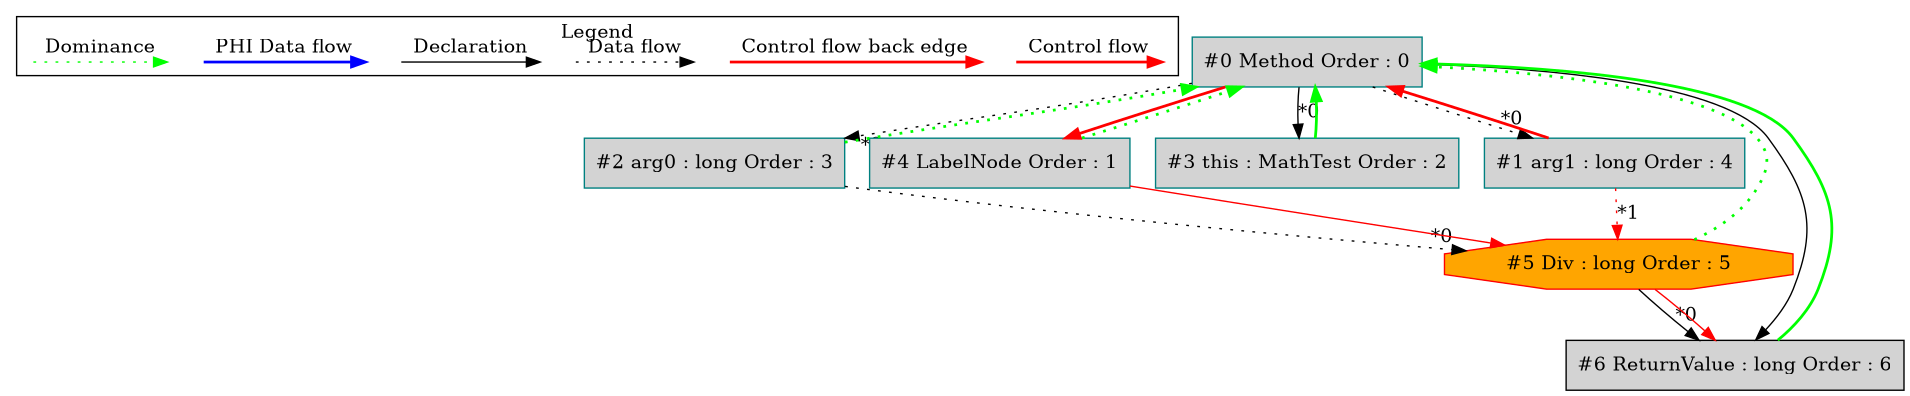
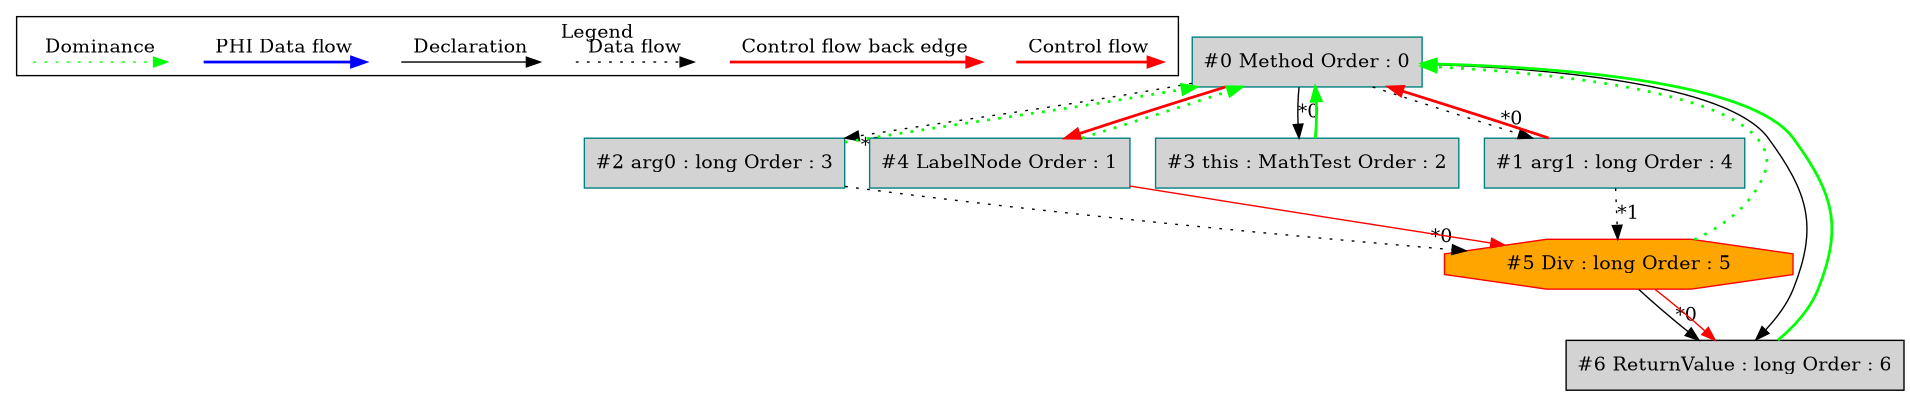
(1616, 207) -> (1616, 207)
